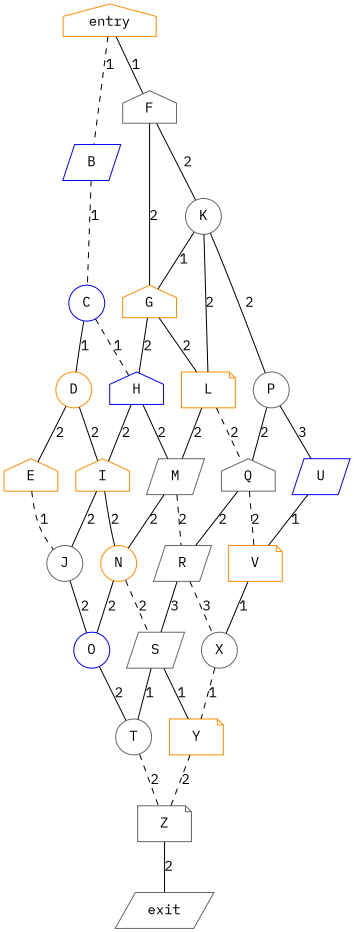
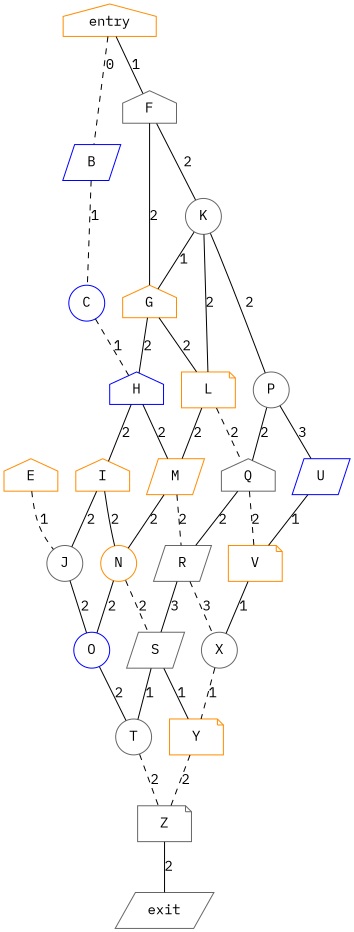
(110, 65) -> (110, 65)
(74, 390) -> none
(176, 477) -> (176, 477)
